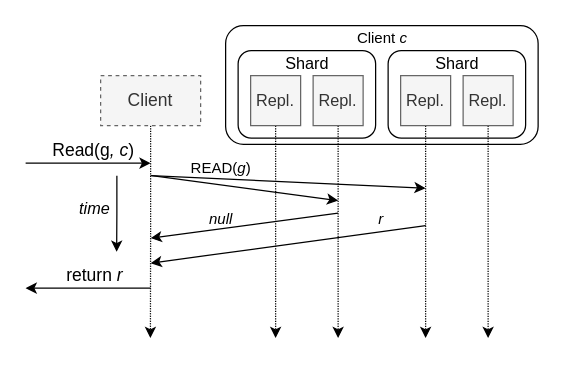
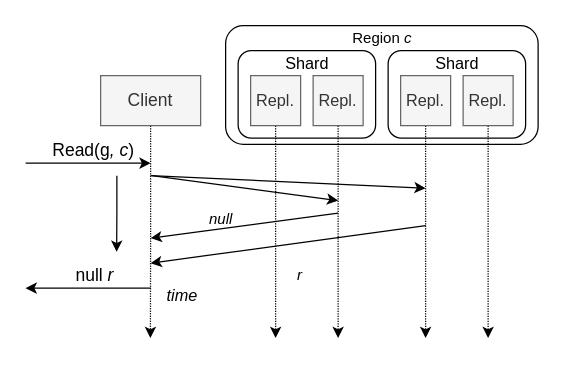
(383, 38) -> (383, 38)
(151, 101) -> (151, 101)
(221, 168) -> none
(94, 208) -> (182, 296)
(381, 219) -> (299, 276)
(95, 276) -> (95, 276)
